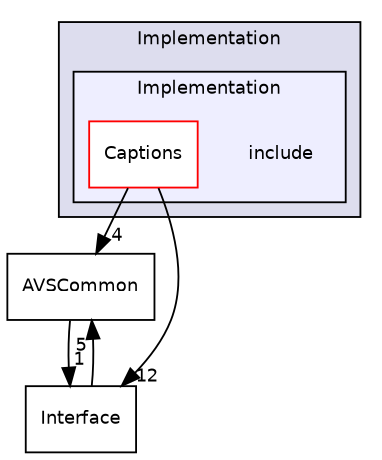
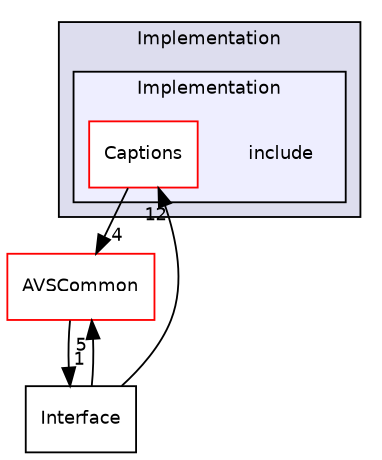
(178, 285) -> (176, 304)
(81, 287) -> (81, 287)
